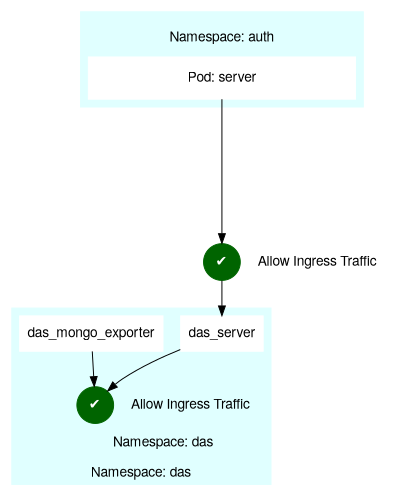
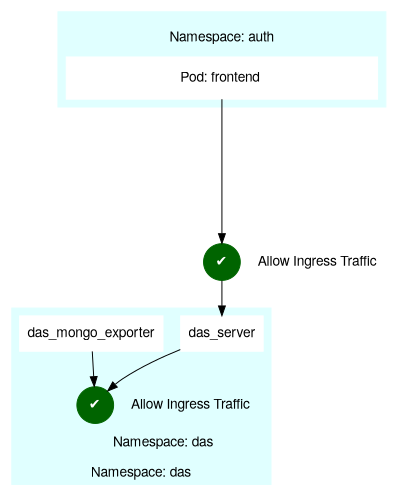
(222, 78) -> (222, 78)
